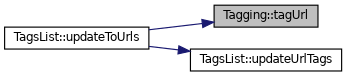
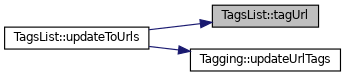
(266, 16) -> (265, 16)
(266, 60) -> (265, 60)
